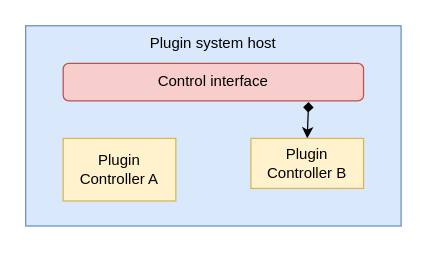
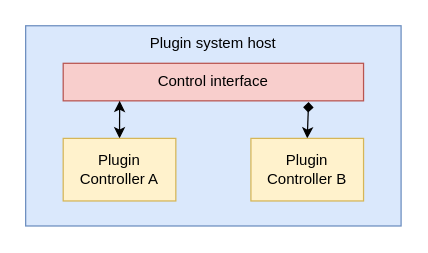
(213, 82) -> (213, 82)
none -> (119, 120)
(307, 163) -> (307, 169)
